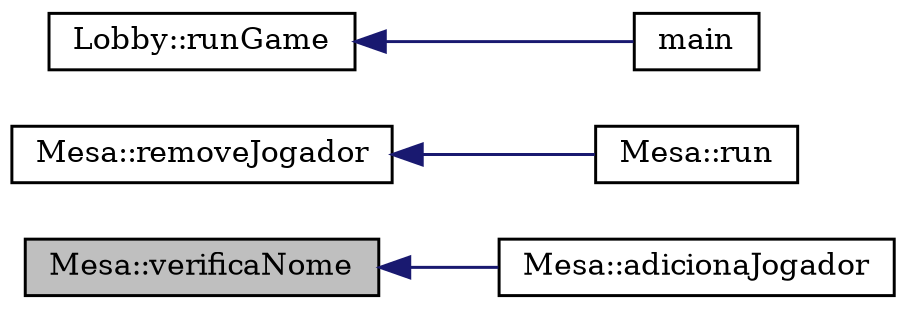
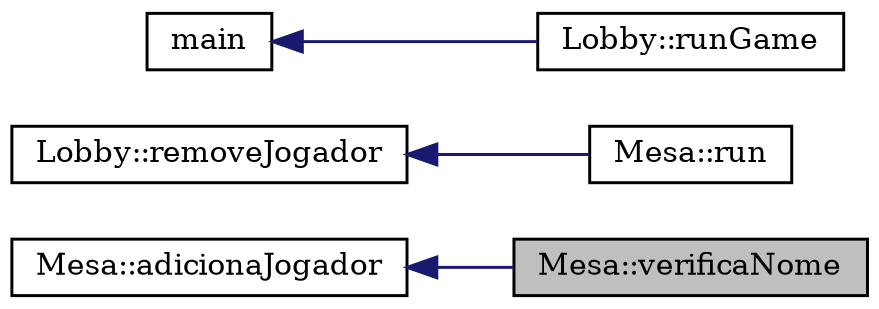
(510, 42) -> (420, 42)
(202, 154) -> (209, 154)
(454, 267) -> (476, 267)
